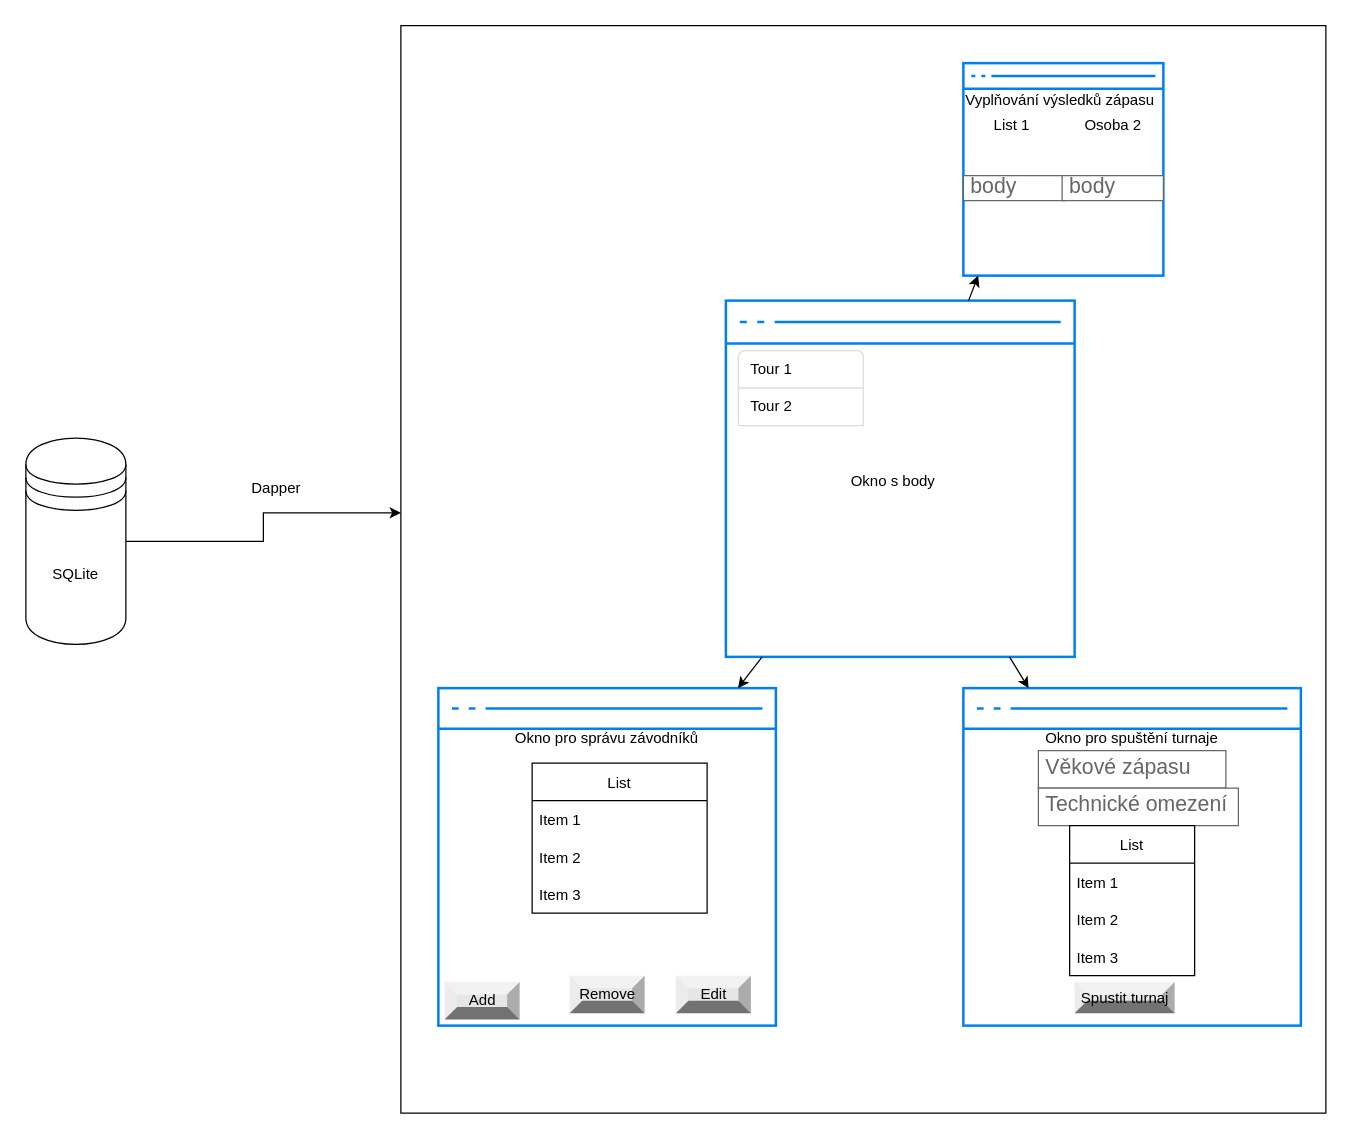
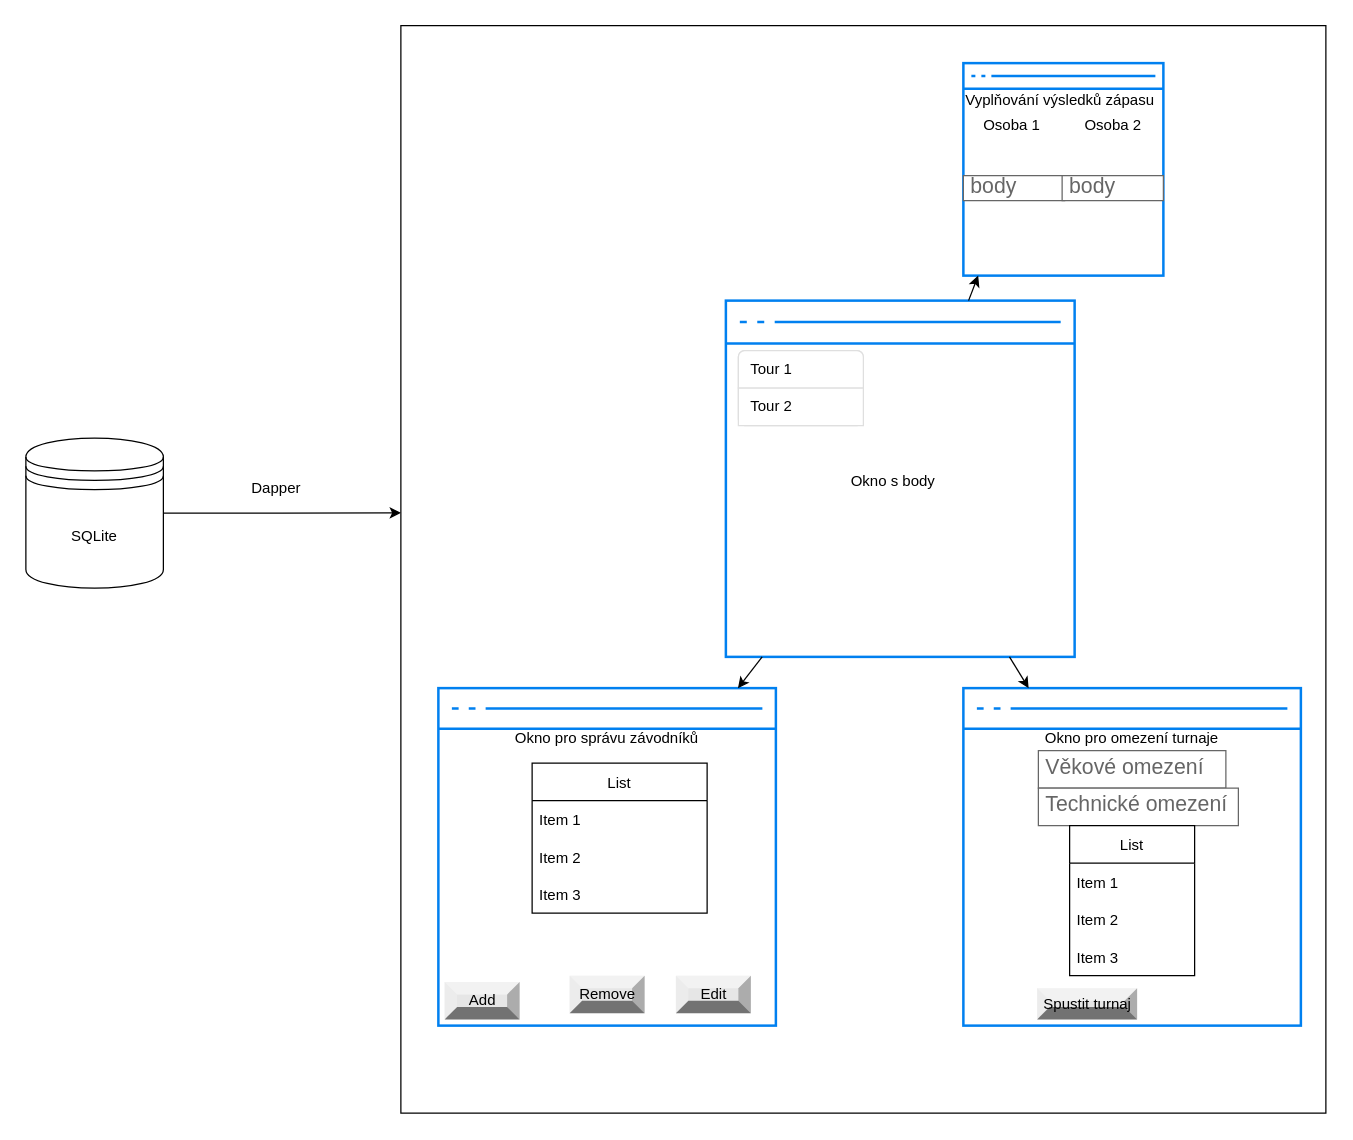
(1012, 126) -> (1012, 126)
(76, 541) -> (94, 513)
(1132, 738) -> (1132, 738)
(1120, 768) -> (1126, 768)
(1124, 998) -> (1087, 1004)
